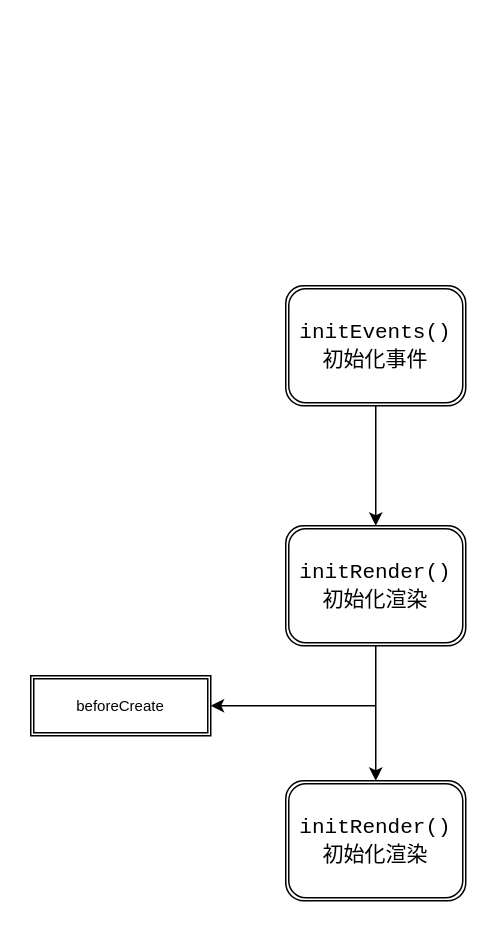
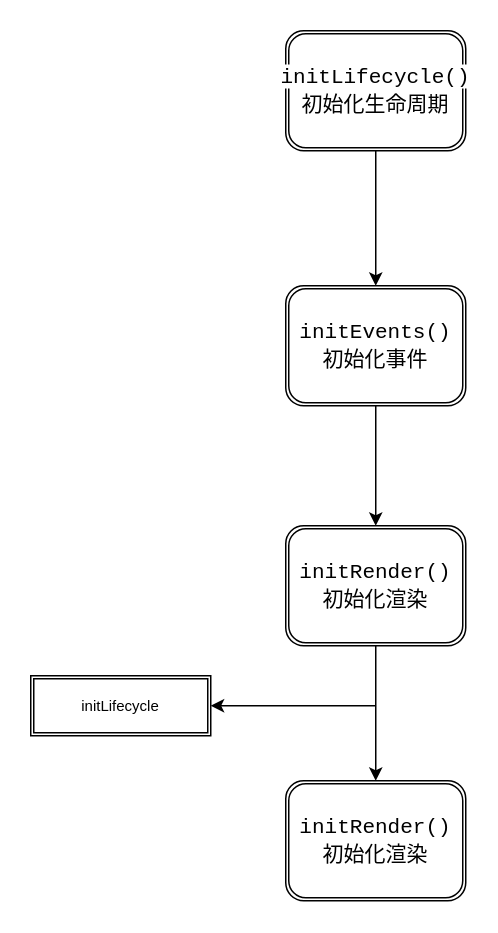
none -> (376, 91)
none -> (376, 213)
(121, 706) -> (121, 706)
